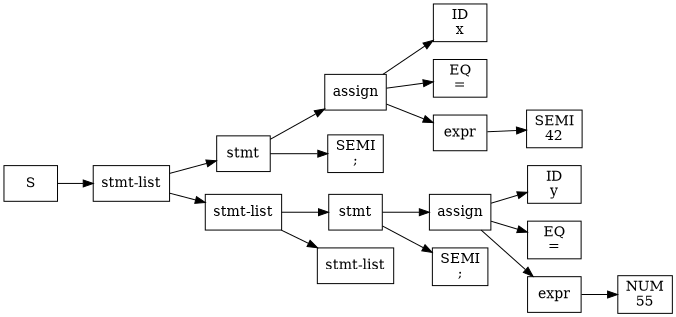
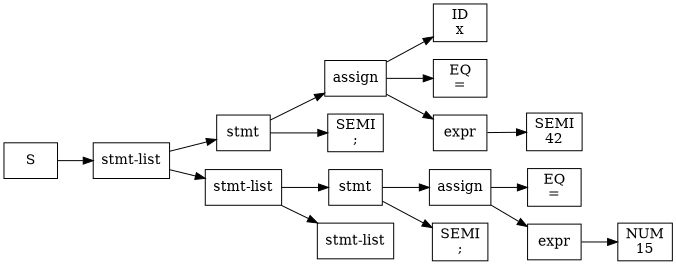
(554, 184) -> none
(645, 295) -> (645, 242)
